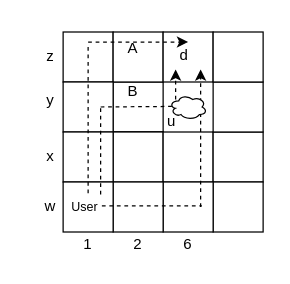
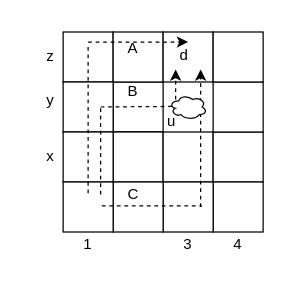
none -> (138, 194)
(51, 207) -> none
(85, 207) -> none
(138, 244) -> none
(188, 244) -> (188, 244)
none -> (238, 244)
